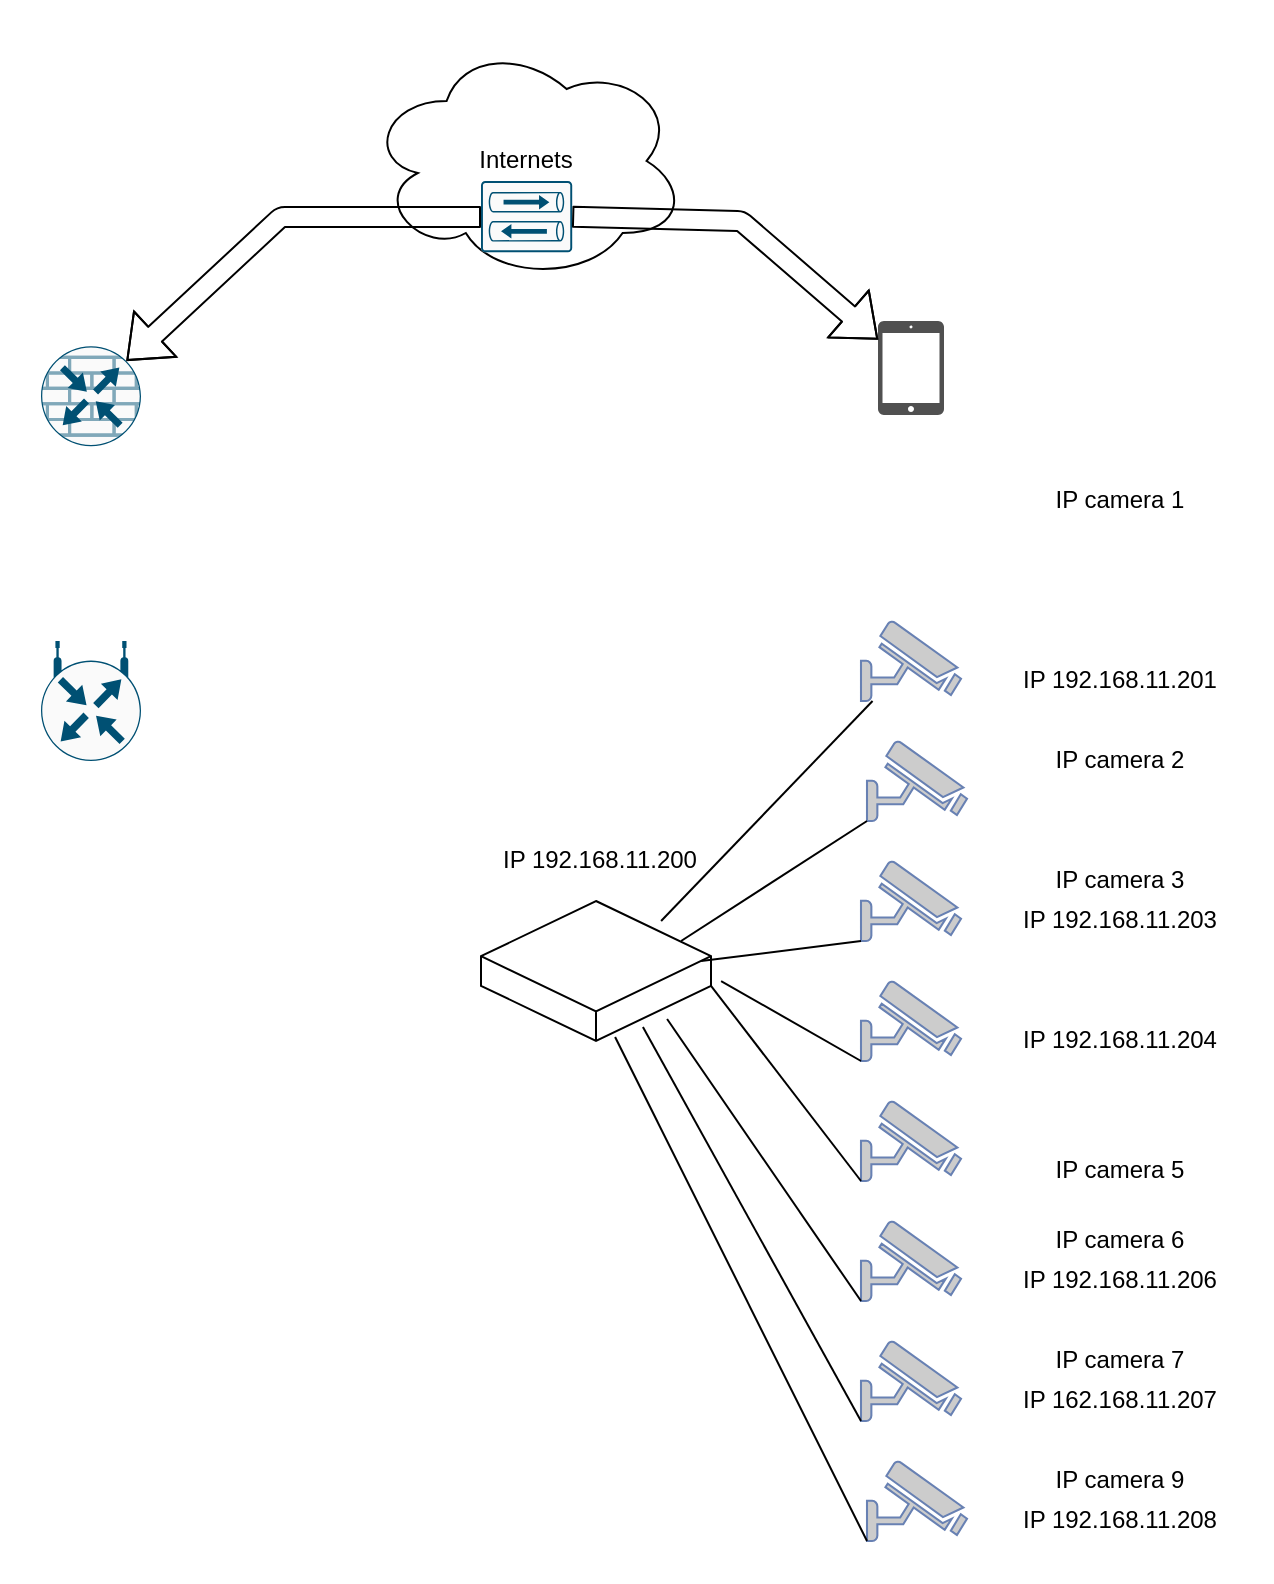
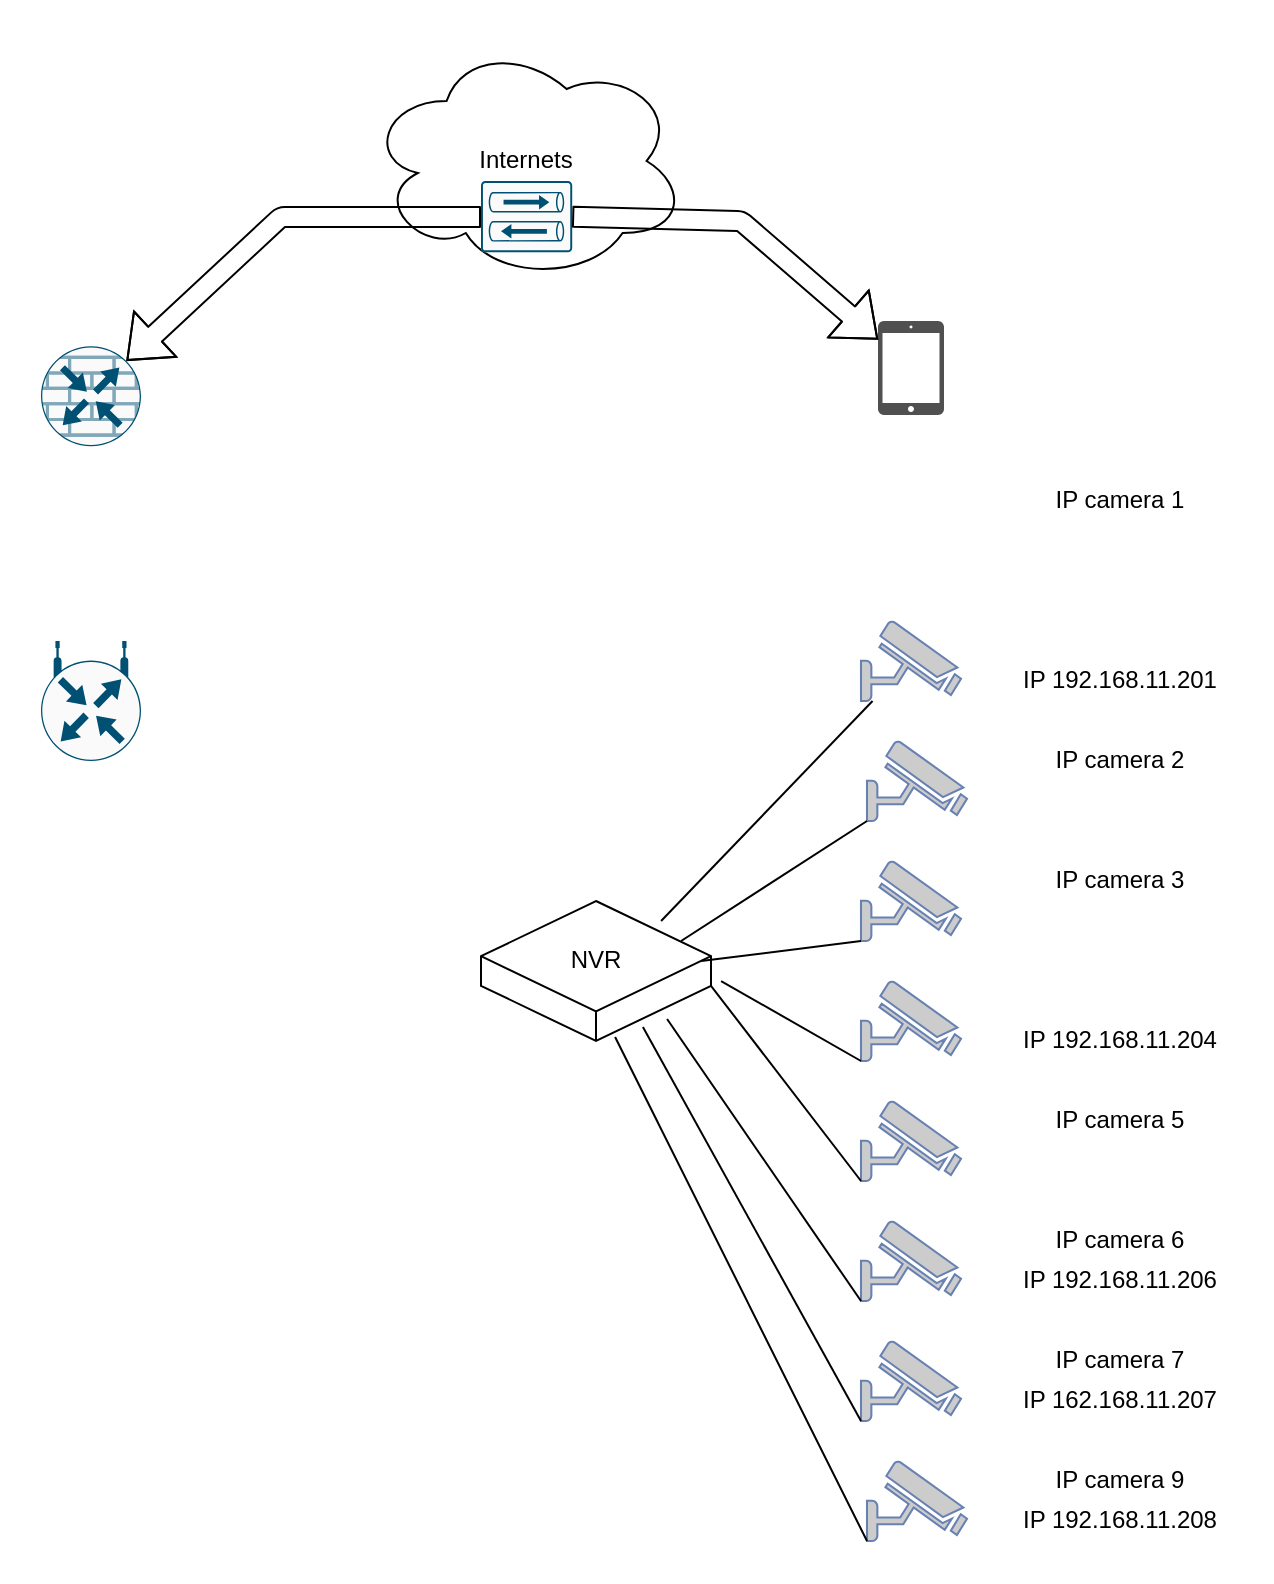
(601, 861) -> none
(1121, 921) -> none
none -> (596, 961)
(1121, 1171) -> (1121, 1121)
